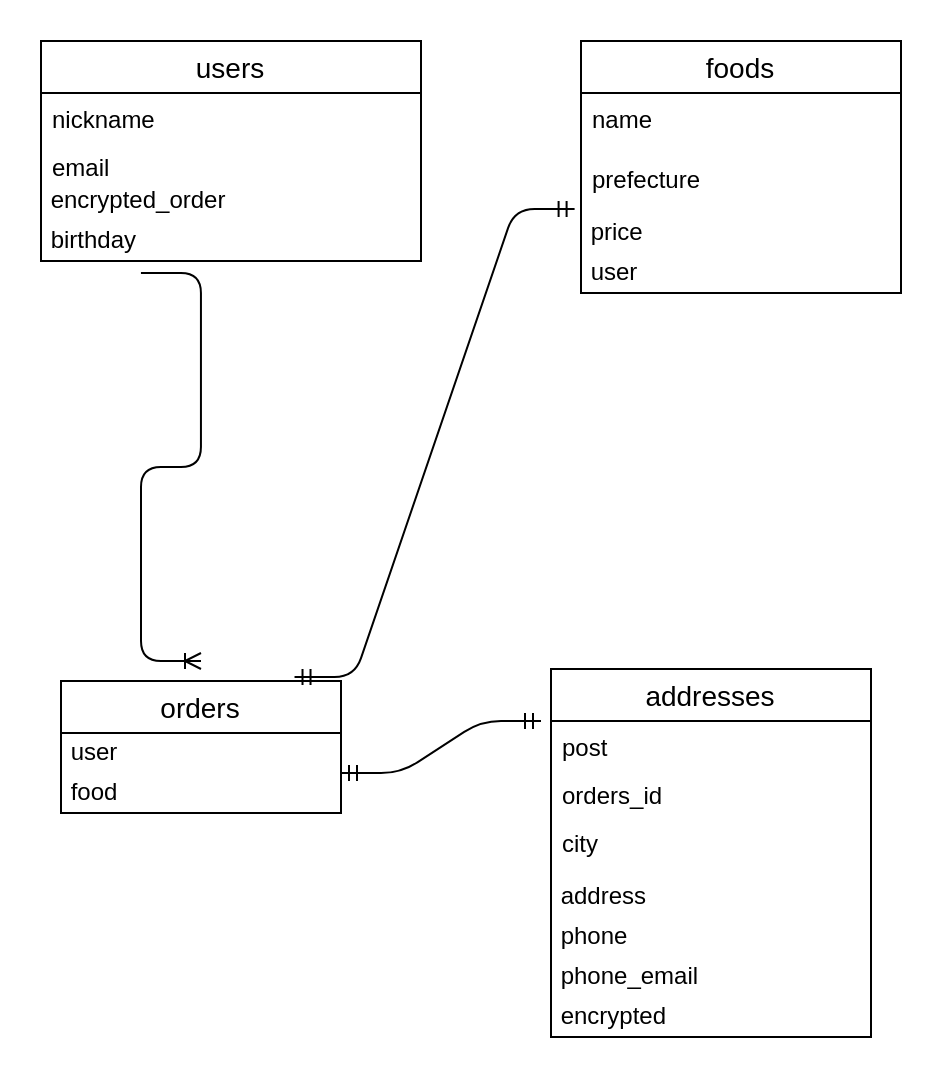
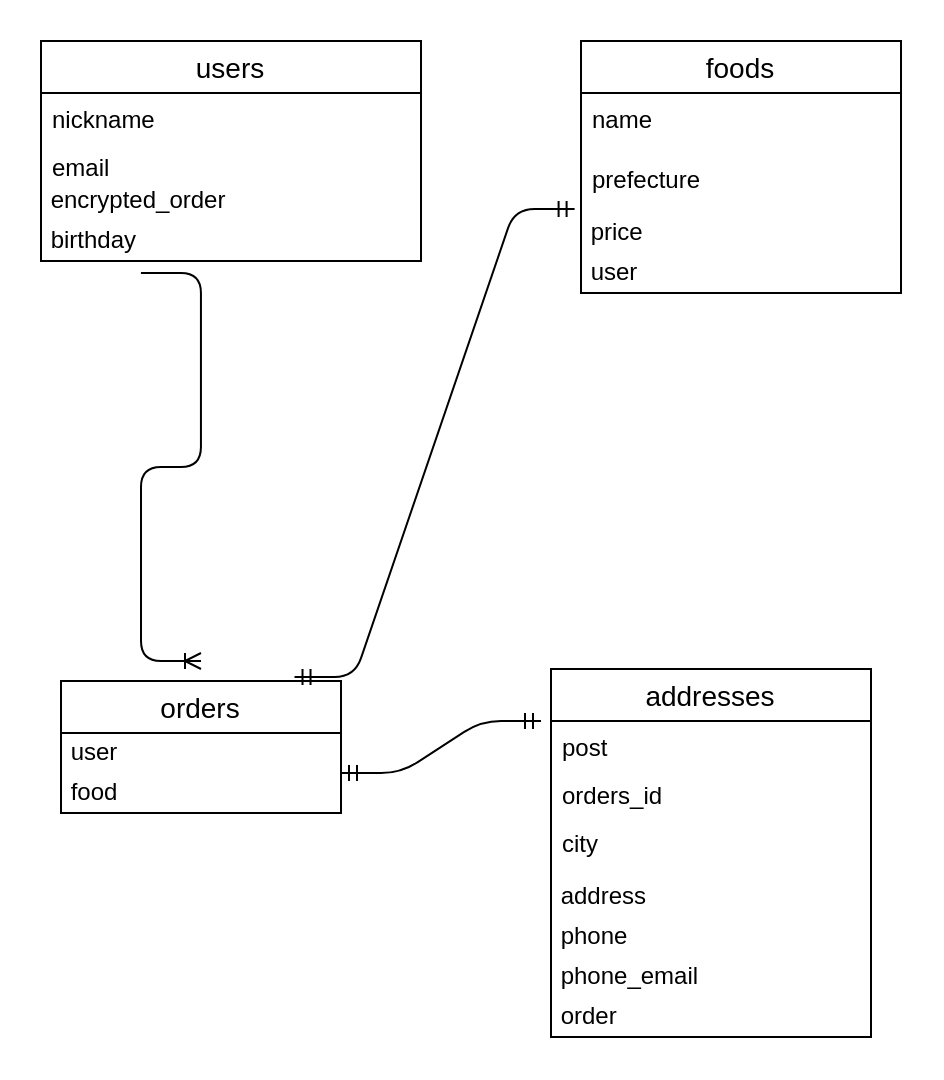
(615, 1017) -> (589, 1017)
